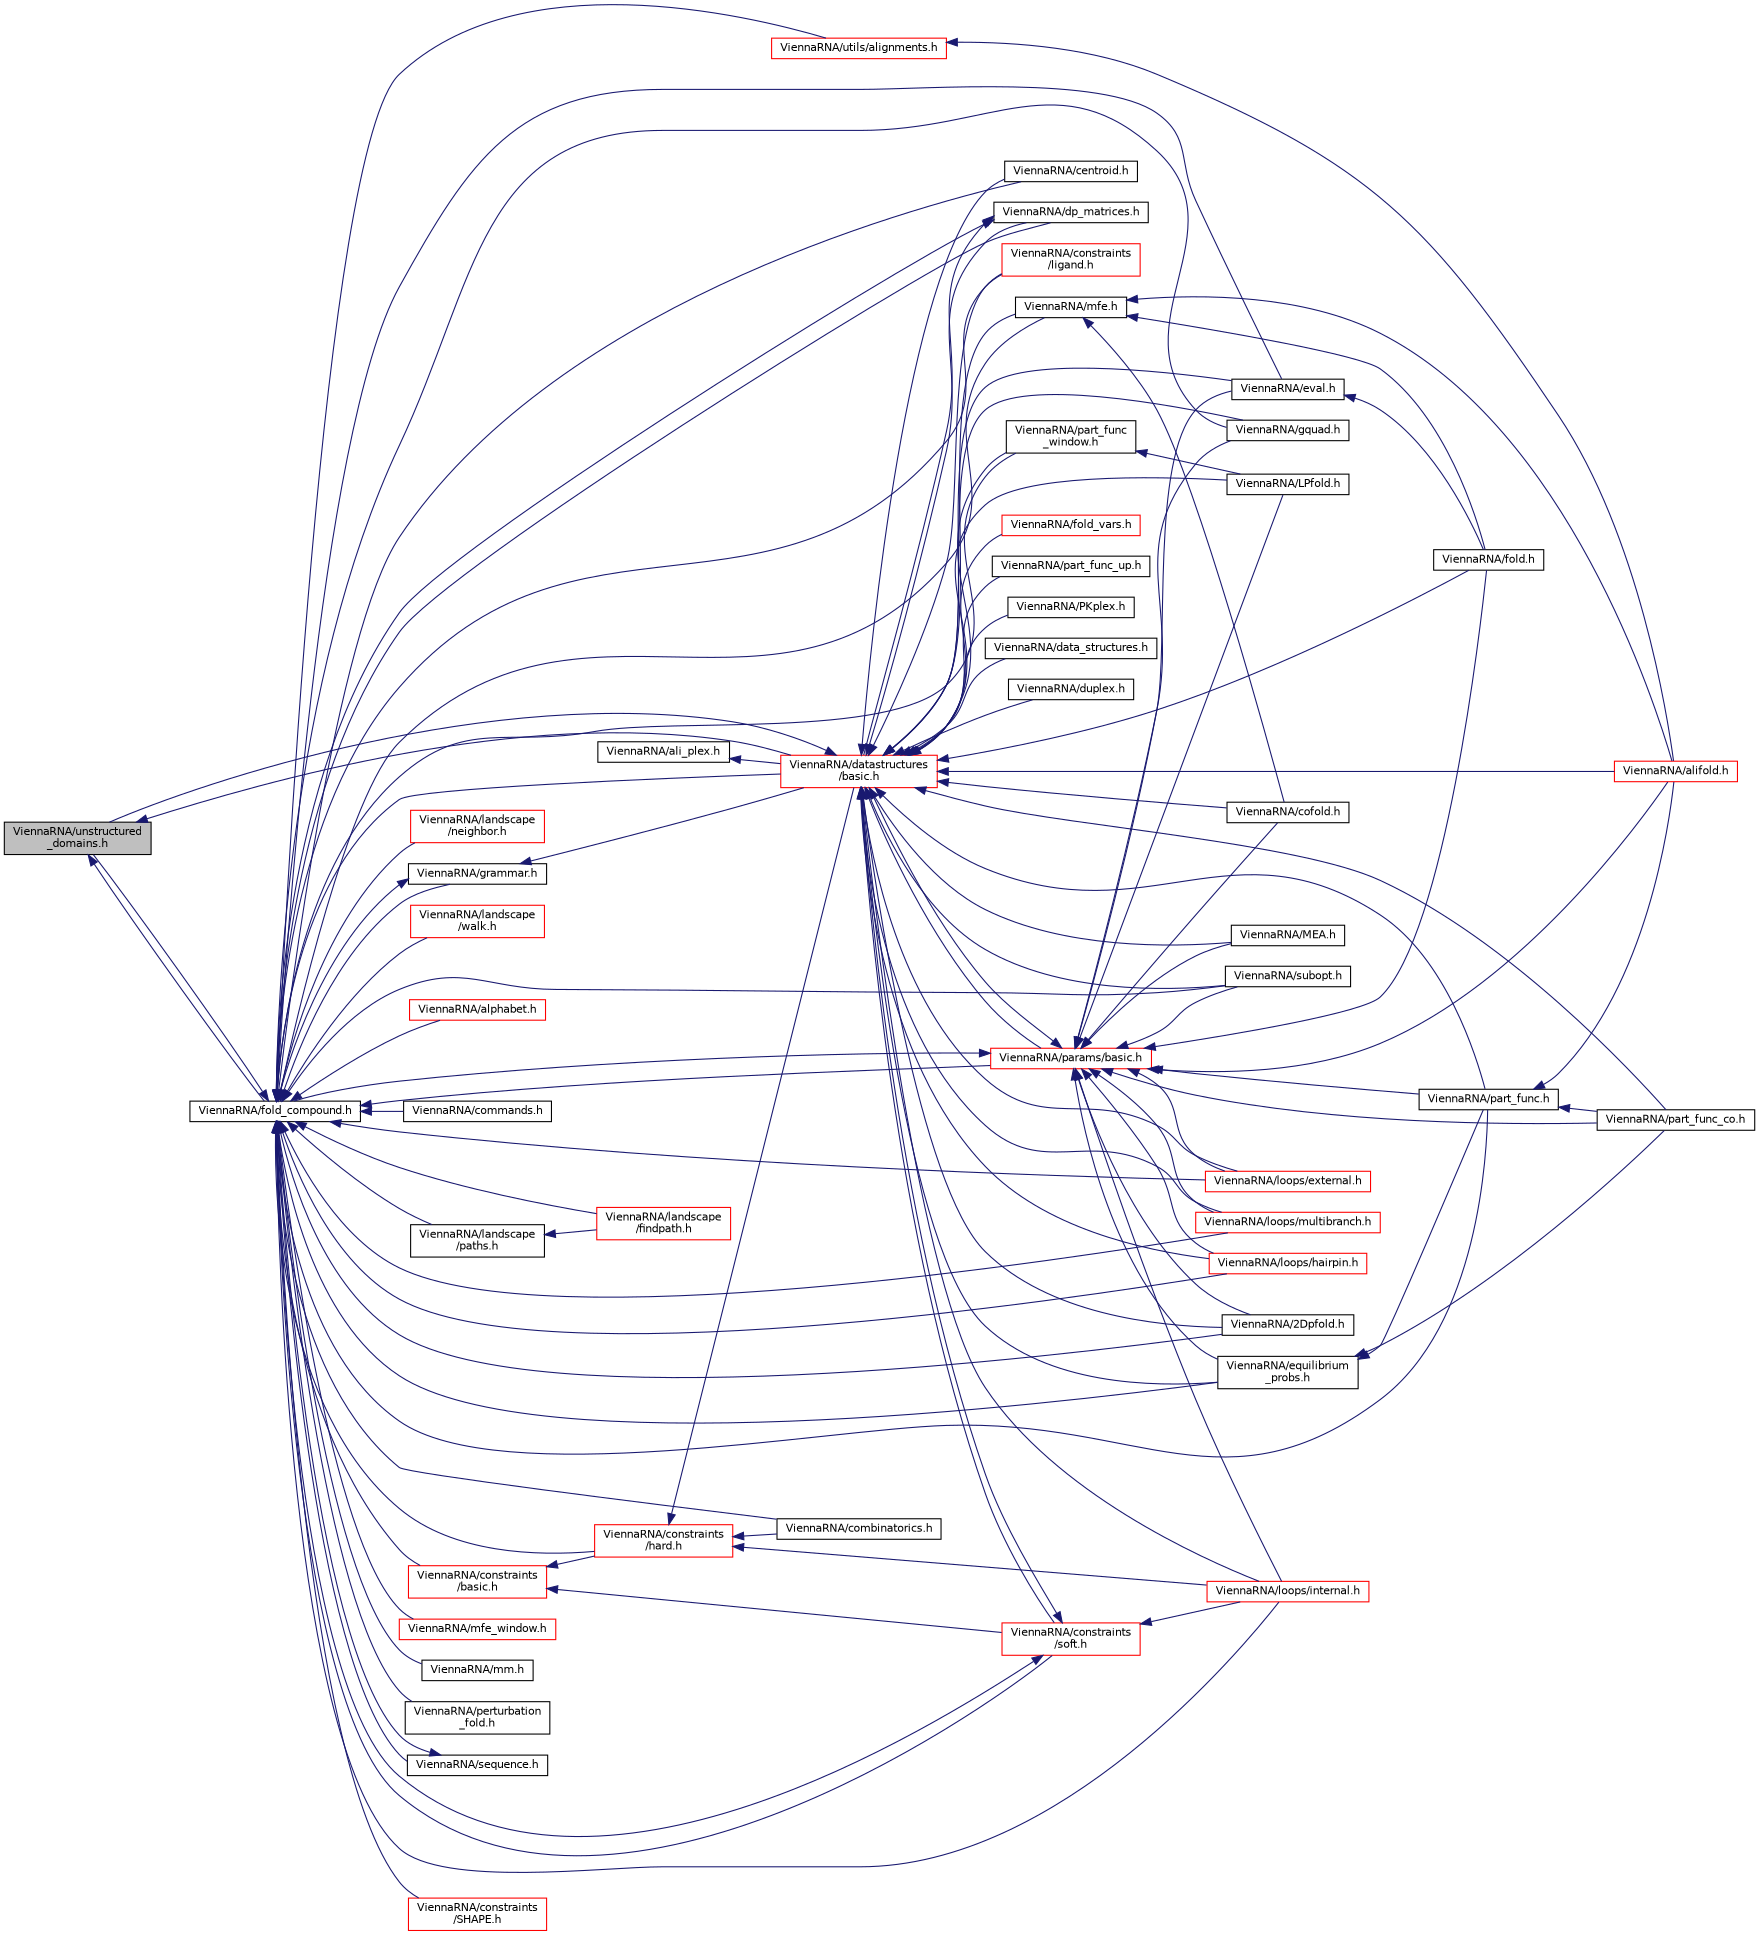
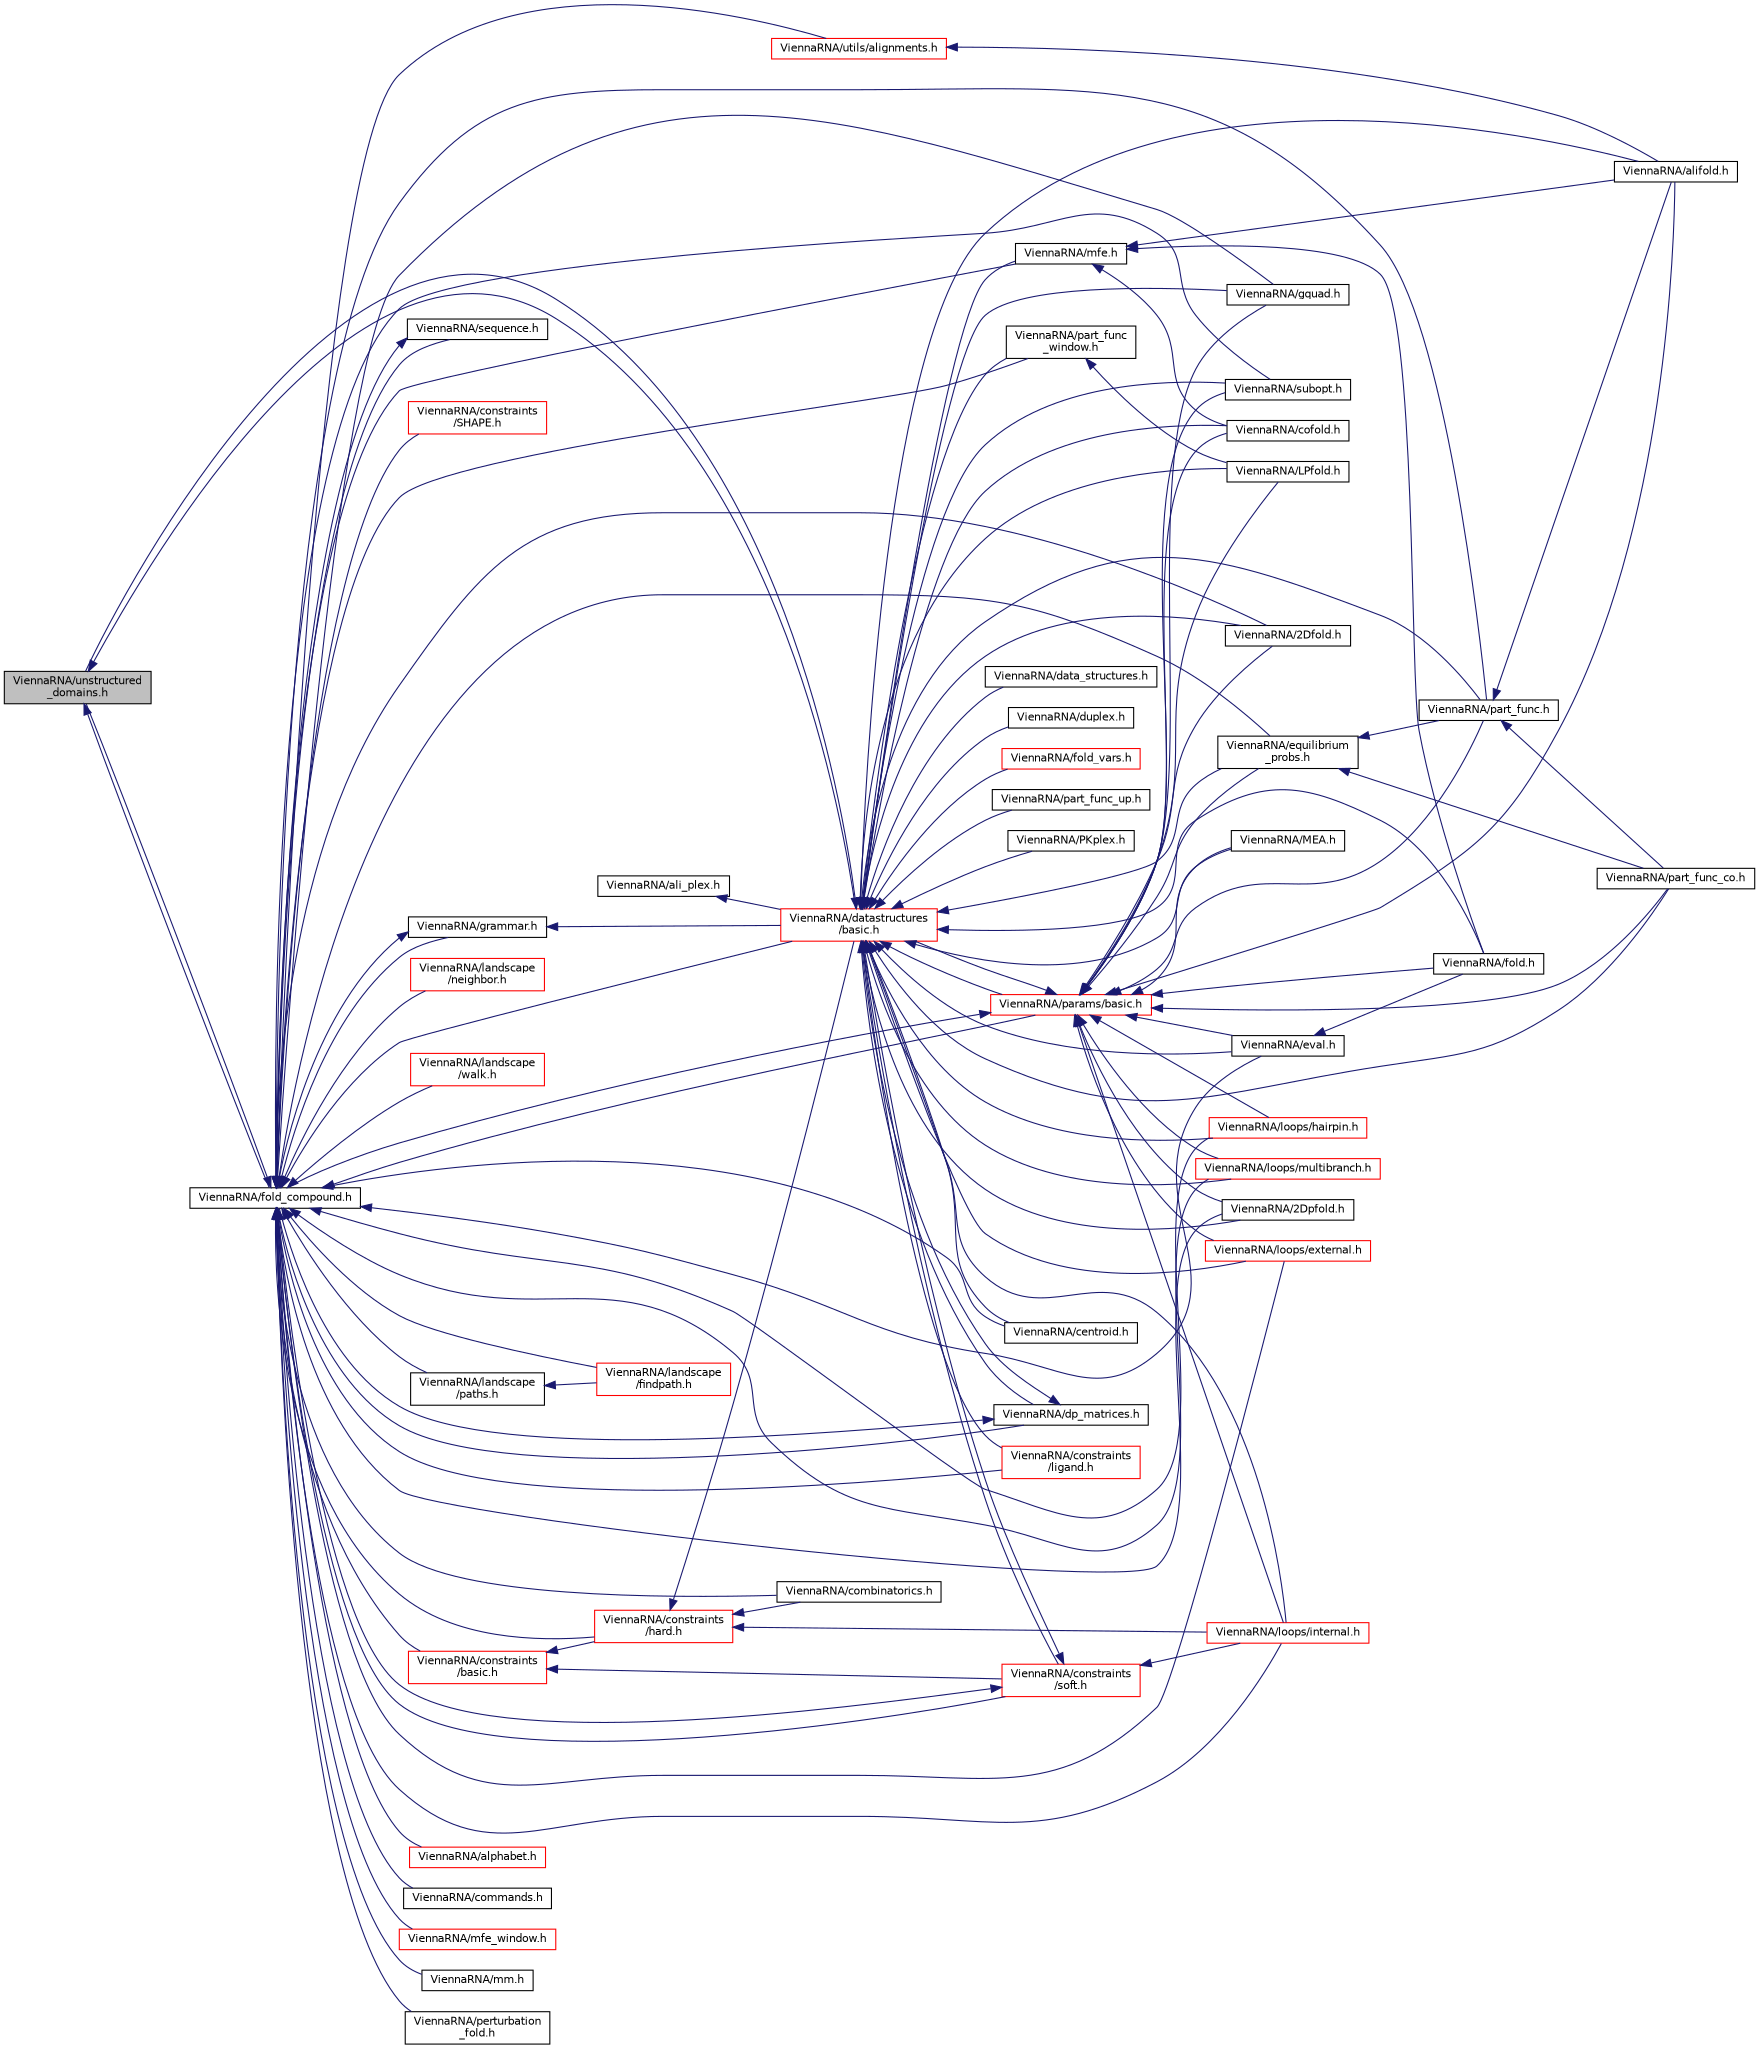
none -> (1288, 636)
(1676, 771) -> (1676, 172)
